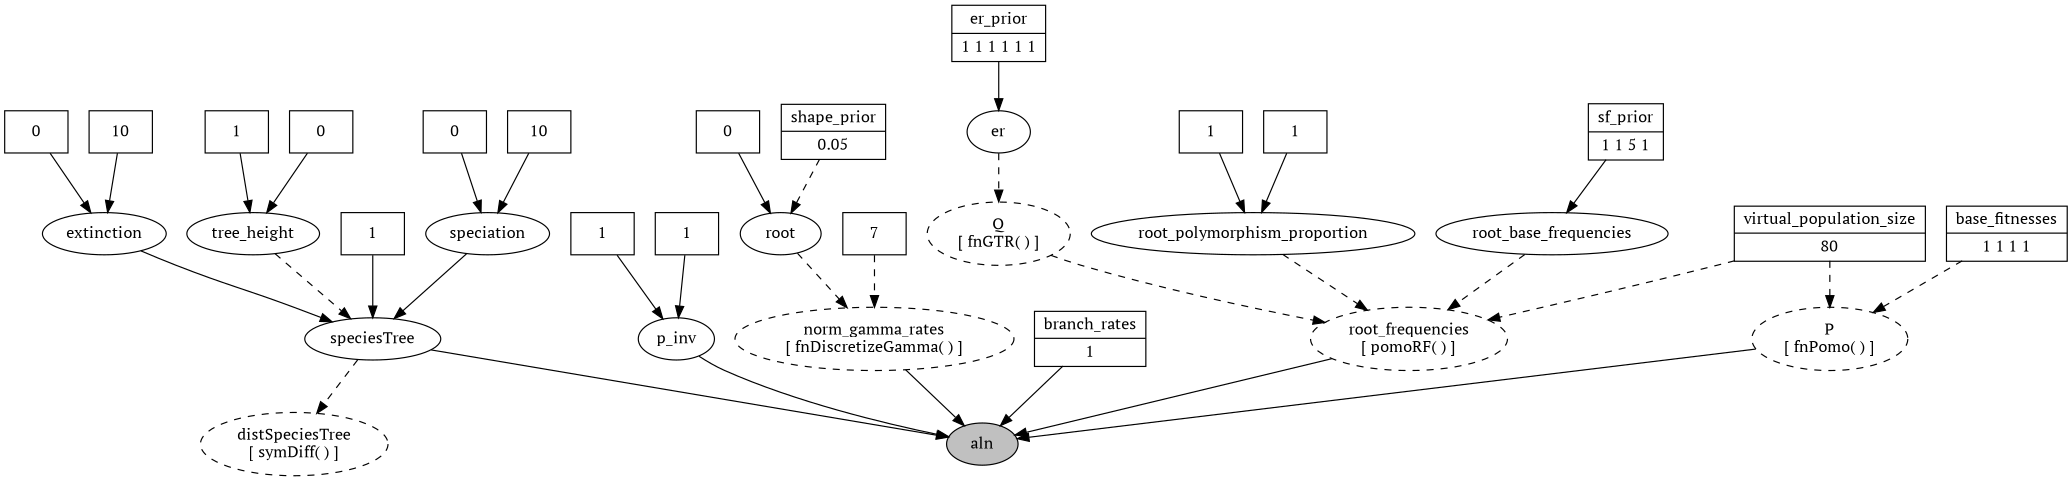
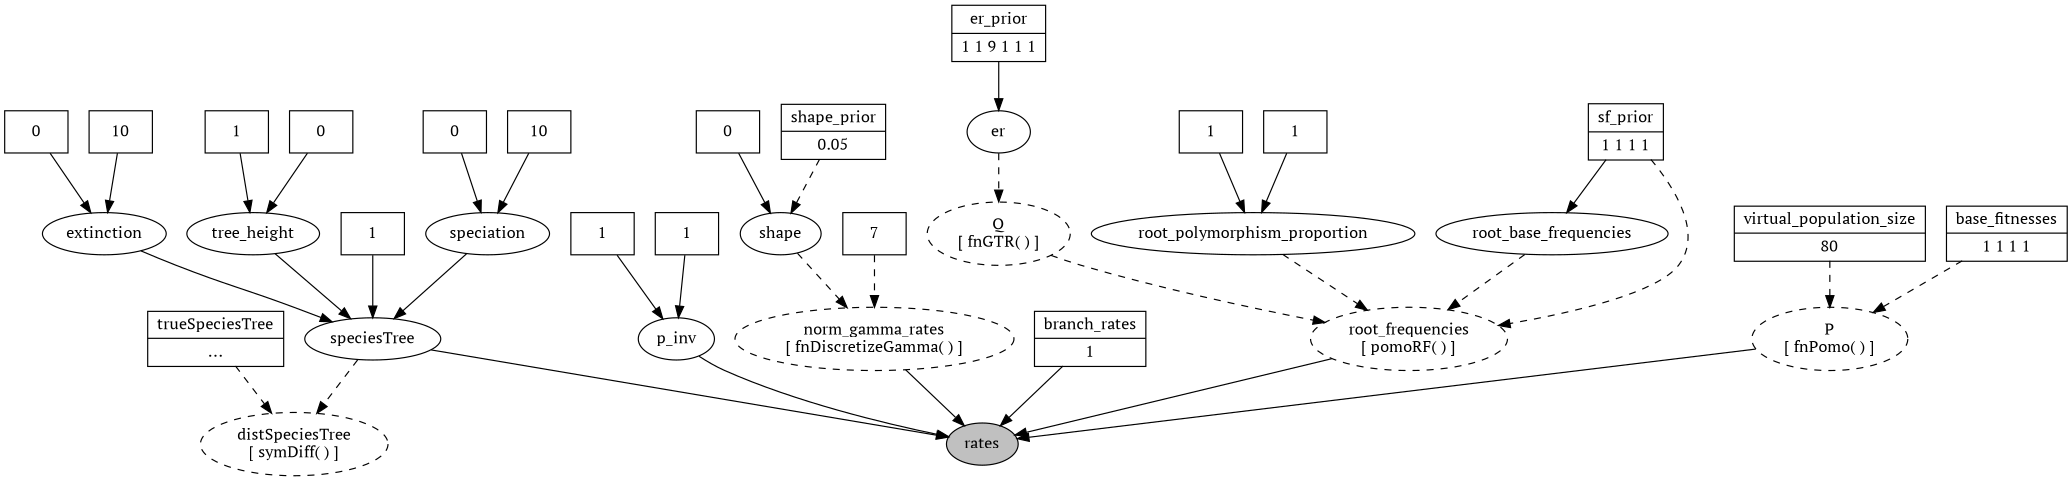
(999, 47) -> (999, 47)
(1626, 145) -> (1626, 145)
(781, 234) -> (781, 234)
(308, 282) -> (308, 282)
(1617, 290) -> (1653, 284)
none -> (216, 339)
(982, 444) -> (982, 444)
